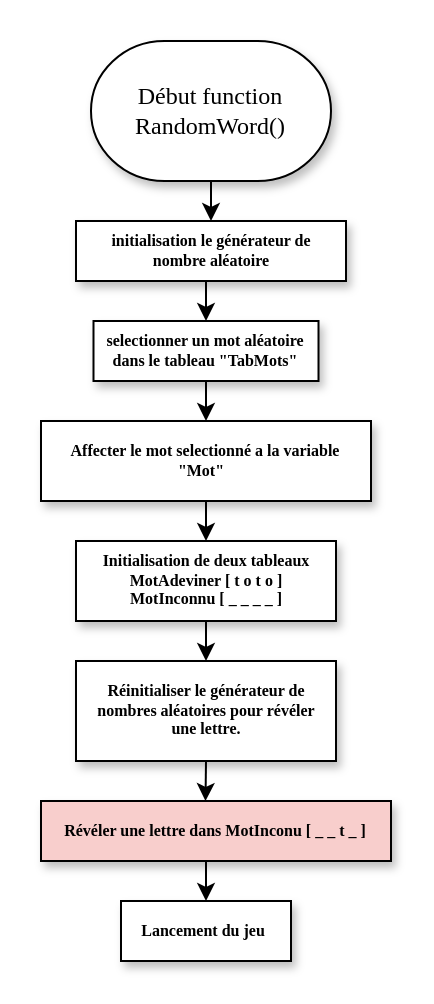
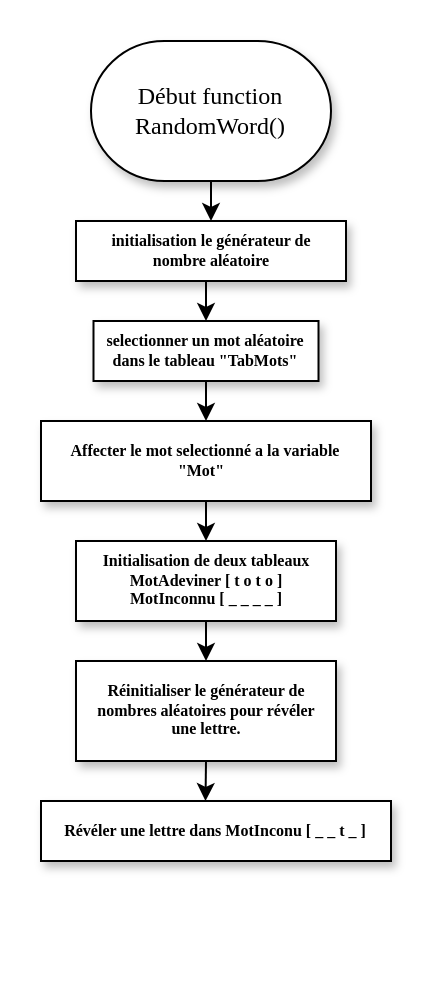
(216, 831) -> (216, 831)
(206, 873) -> none
(206, 931) -> none
